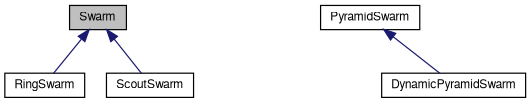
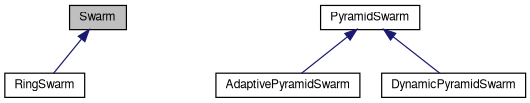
(150, 85) -> none
none -> (288, 85)
